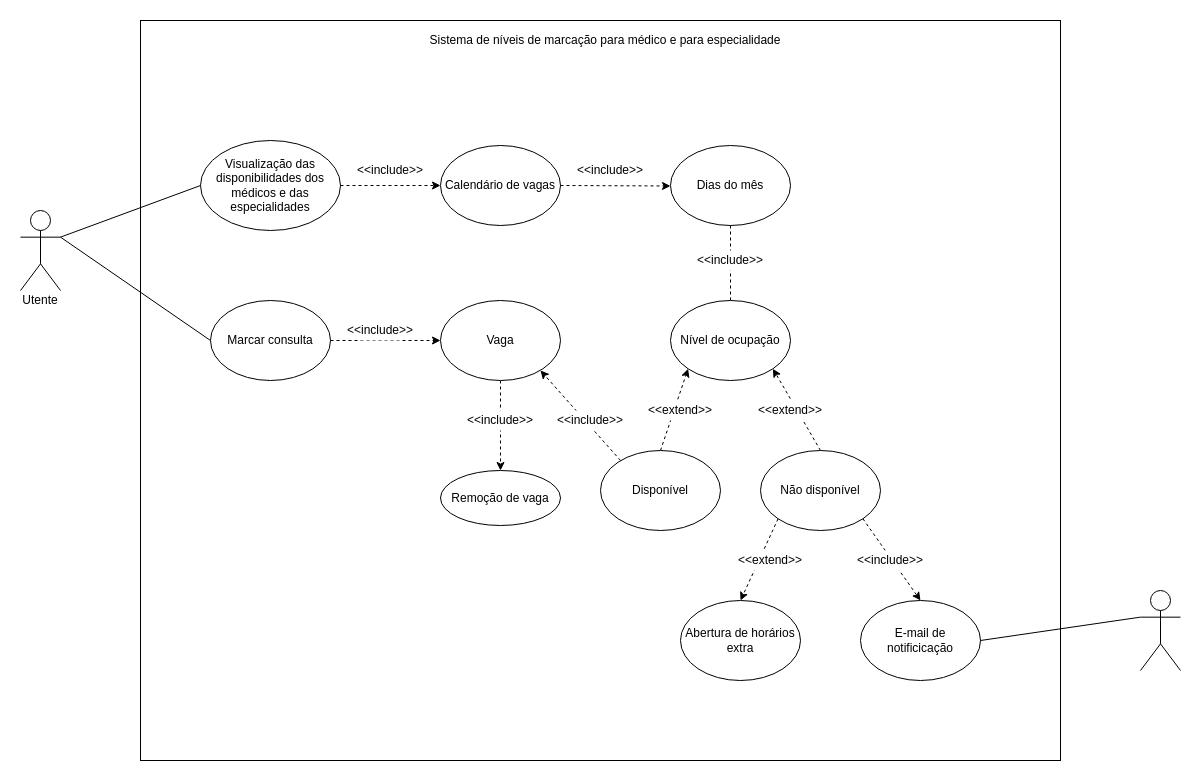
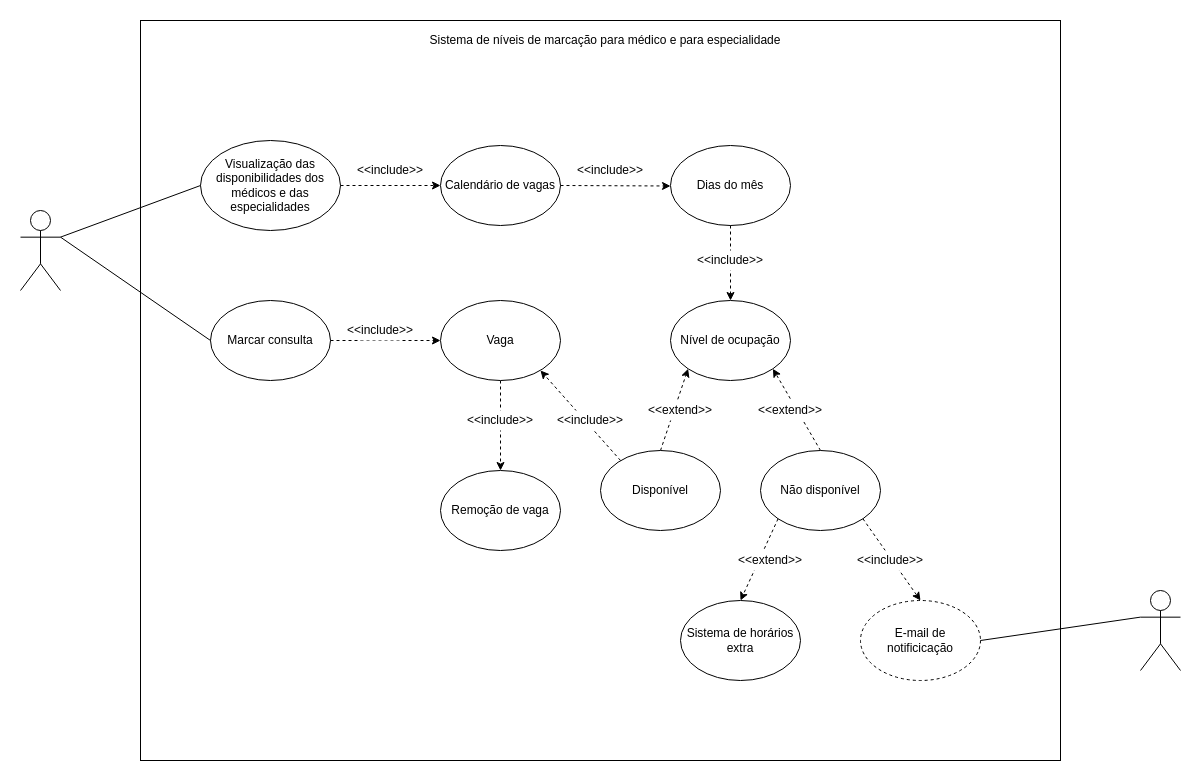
(731, 295) -> (731, 292)
(41, 301) -> none
(501, 498) -> (501, 511)
(741, 641) -> (741, 641)
(921, 641) -> (921, 641)
